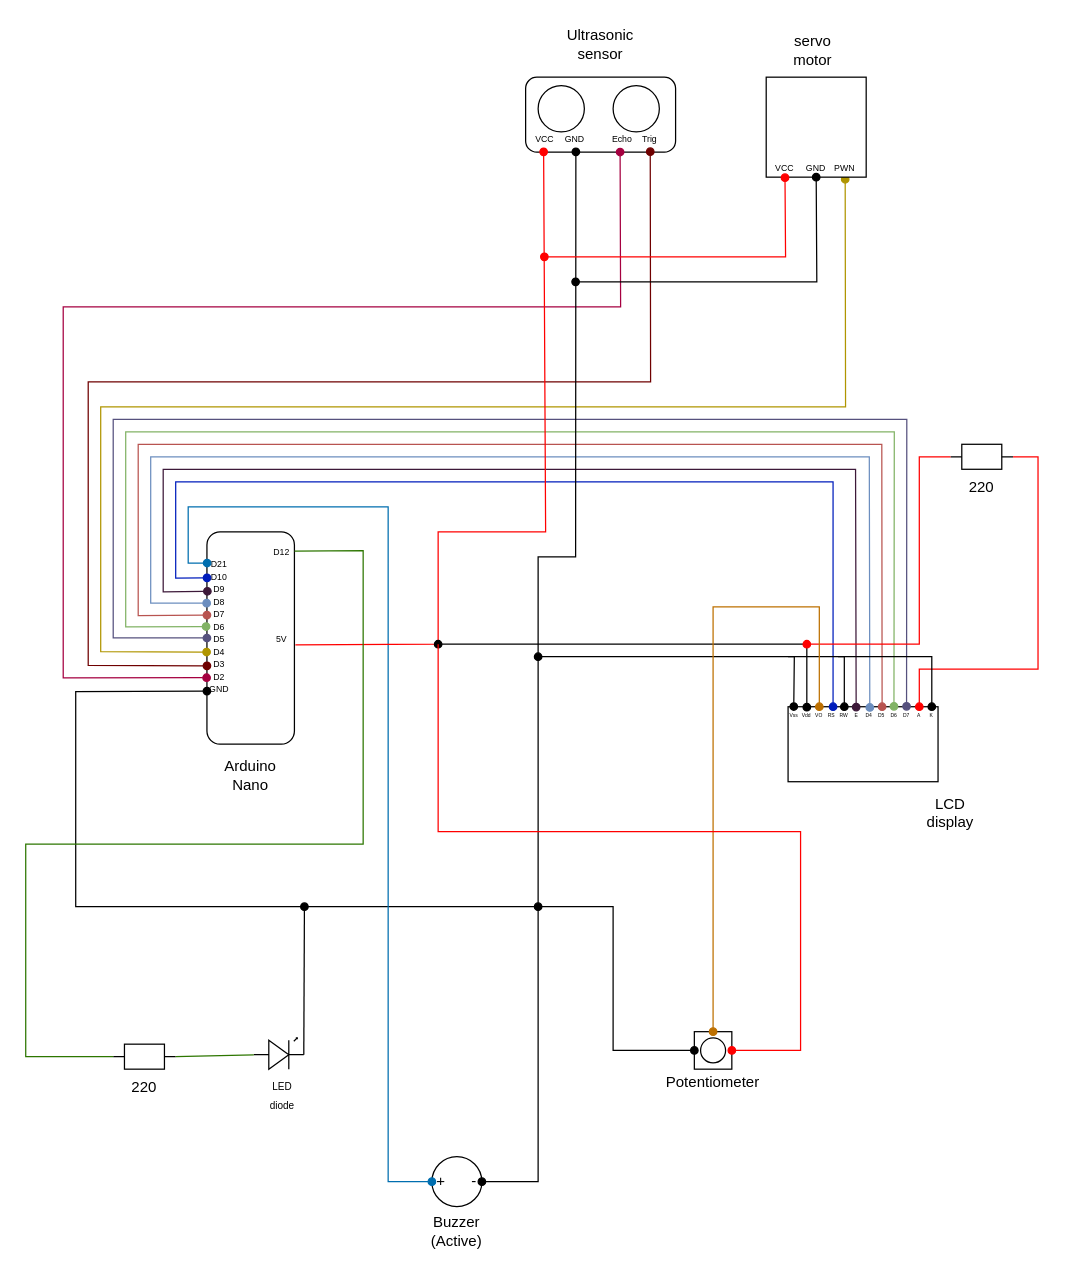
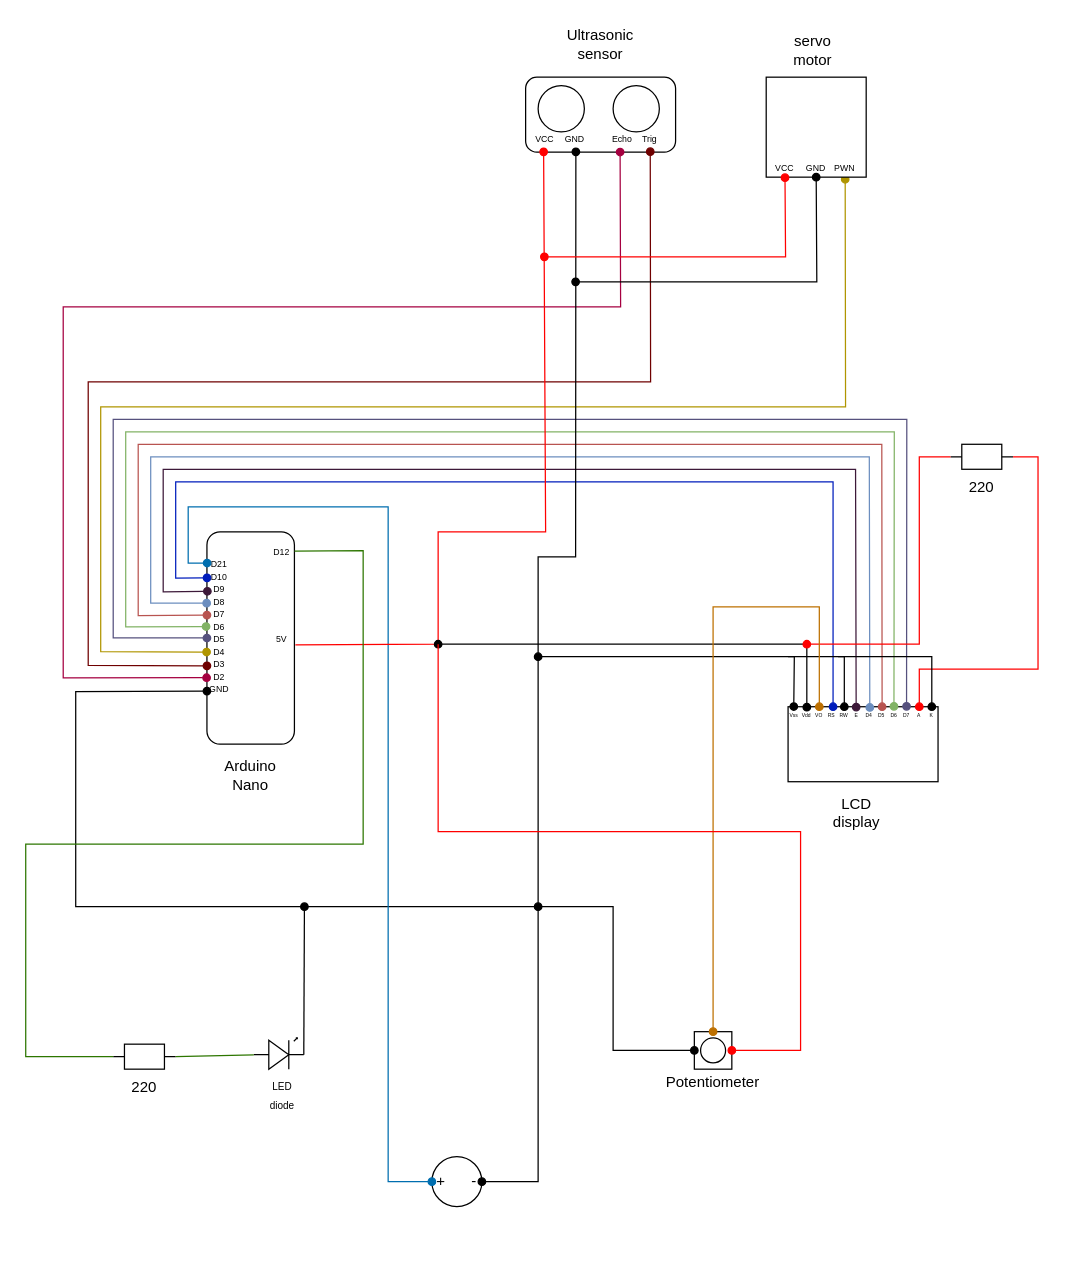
(951, 813) -> (857, 813)
(457, 1232) -> none
